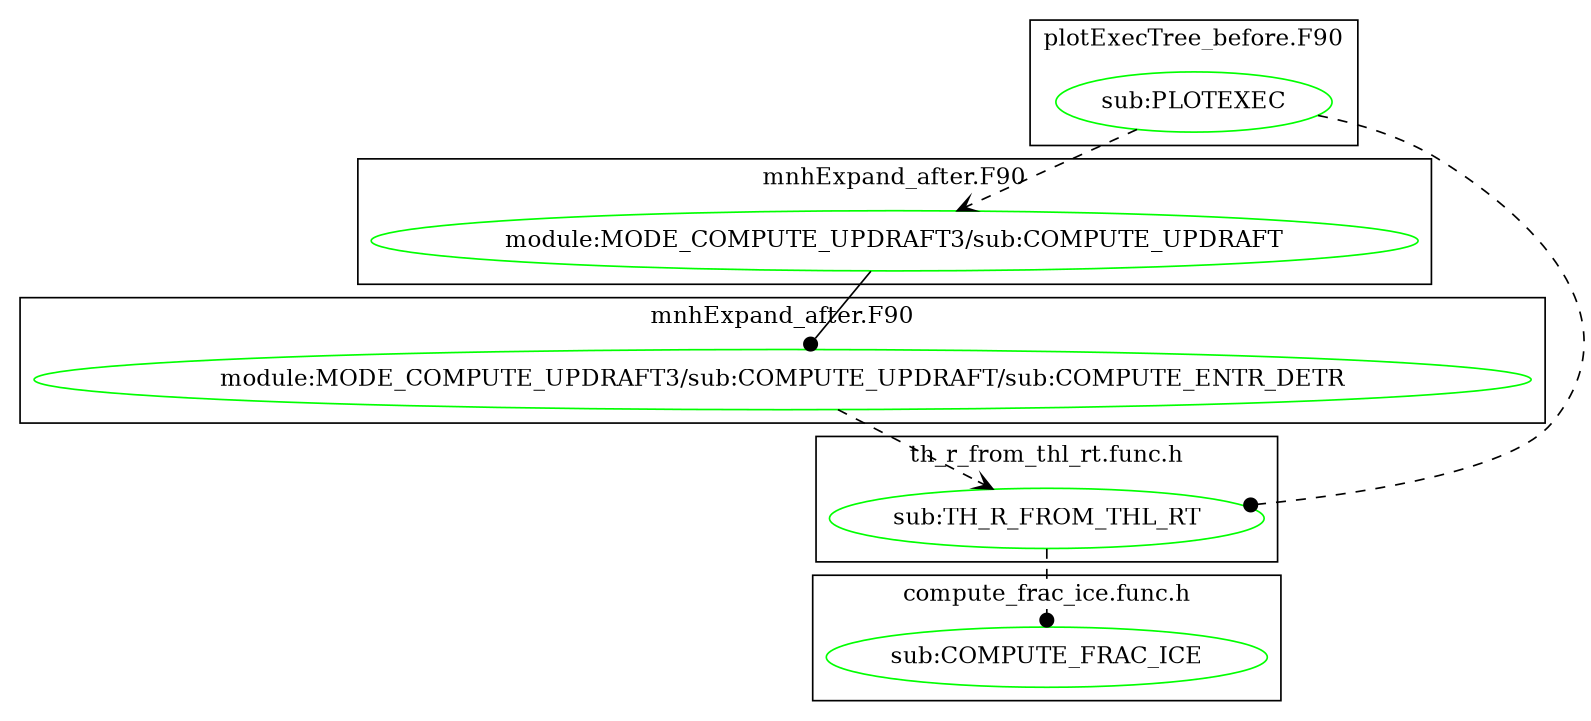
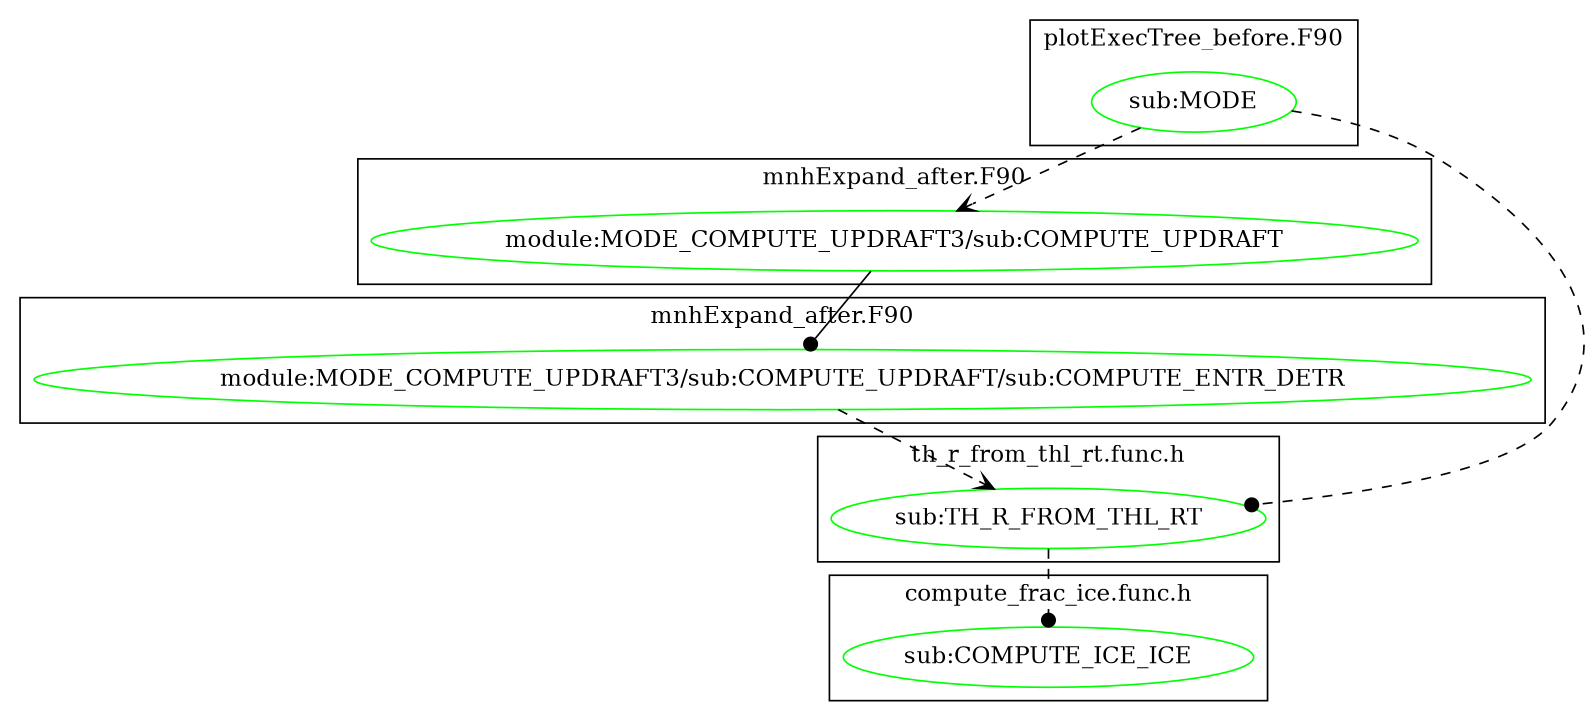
(1194, 102) -> (1194, 102)
(1047, 657) -> (1048, 657)
